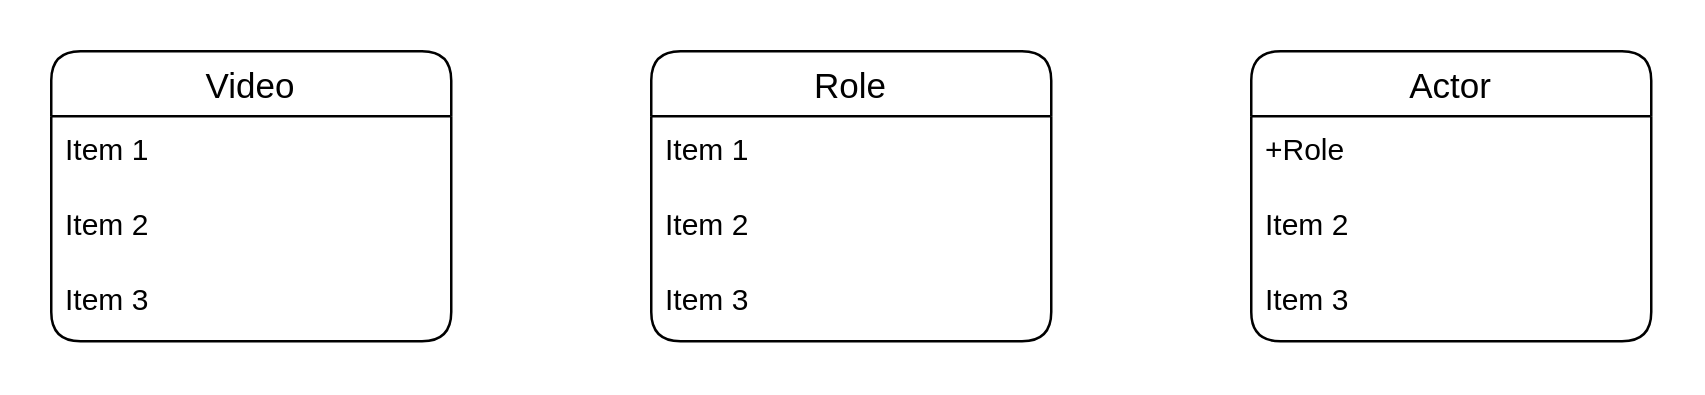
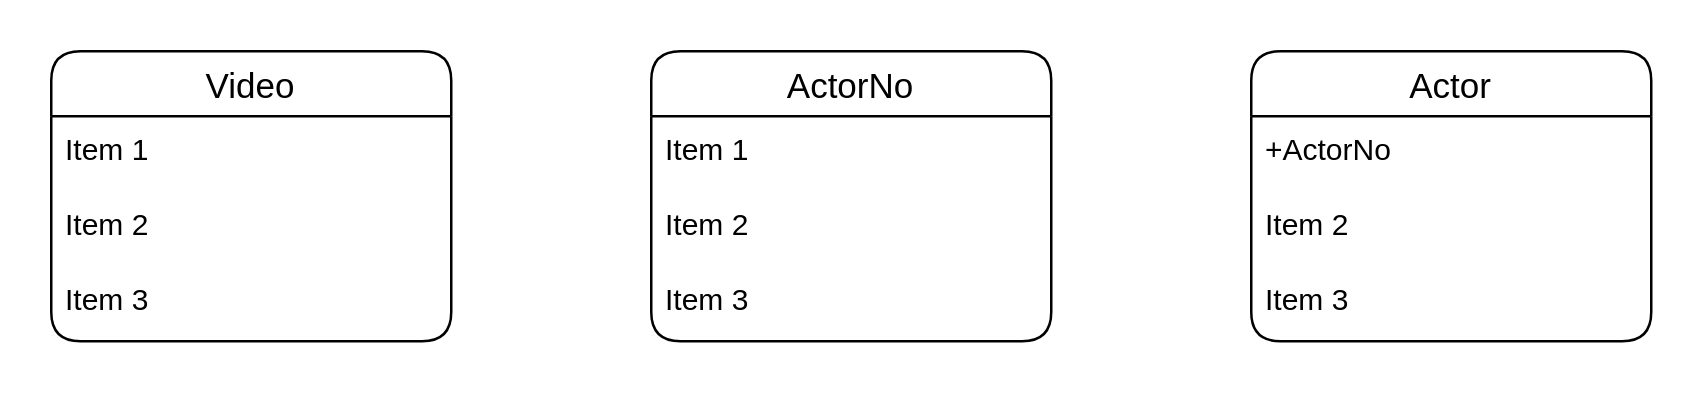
(850, 86) -> (850, 86)
(1303, 150) -> (1332, 150)
